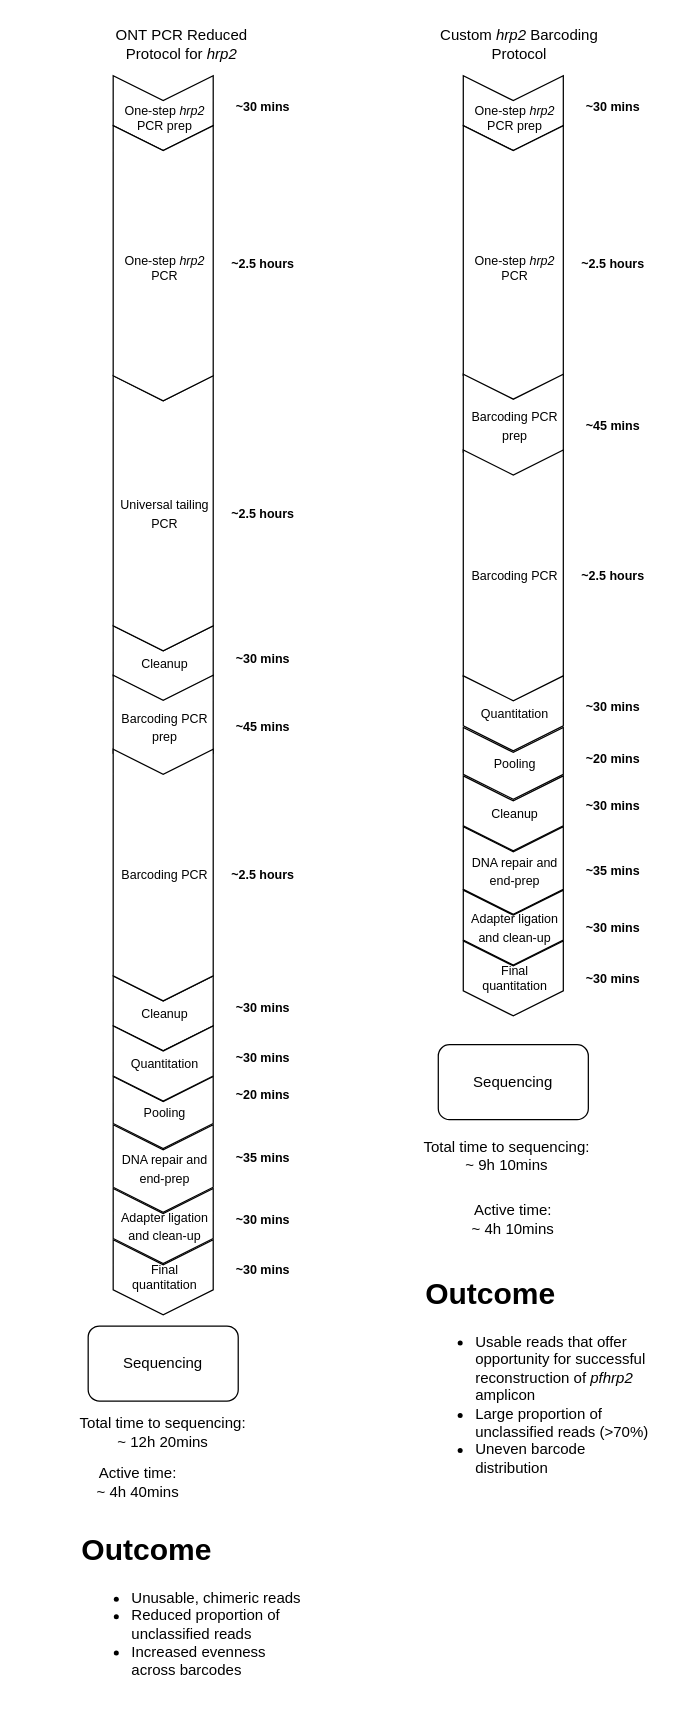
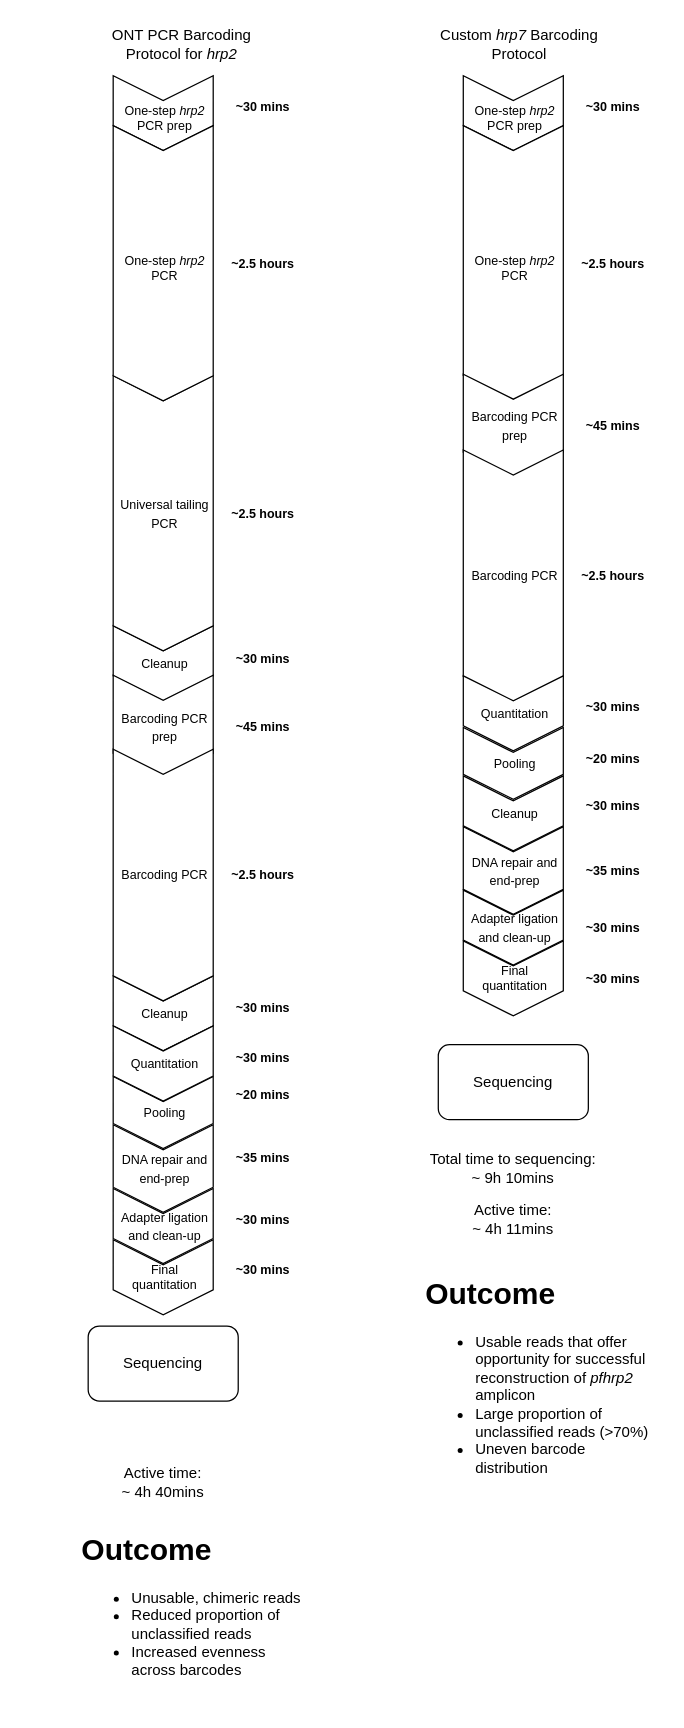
(182, 44) -> (182, 44)
(519, 44) -> (519, 44)
(507, 1156) -> (513, 1168)
(513, 1219) -> (513, 1219)
(163, 1432) -> none
(138, 1482) -> (163, 1482)
